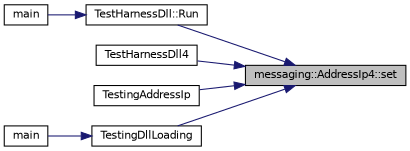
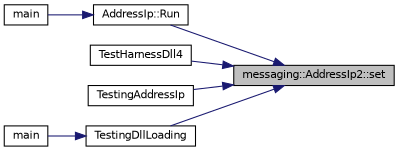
(147, 15) -> (141, 15)
(326, 75) -> (314, 75)
